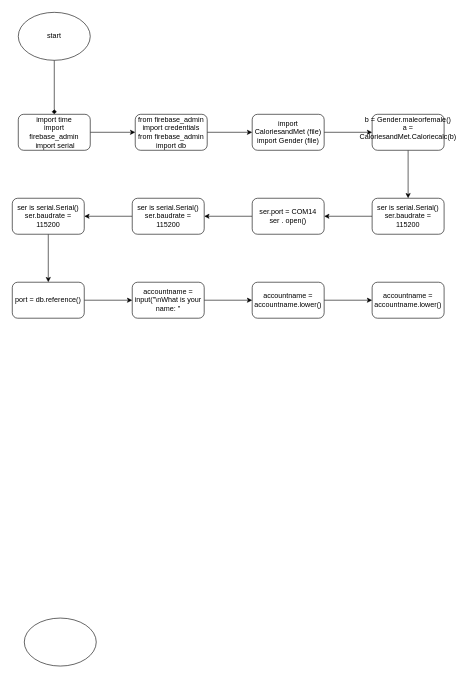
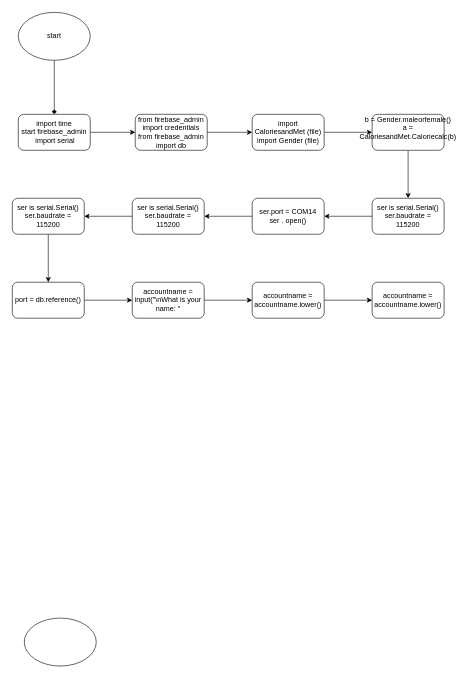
(54, 132) -> (54, 132)
